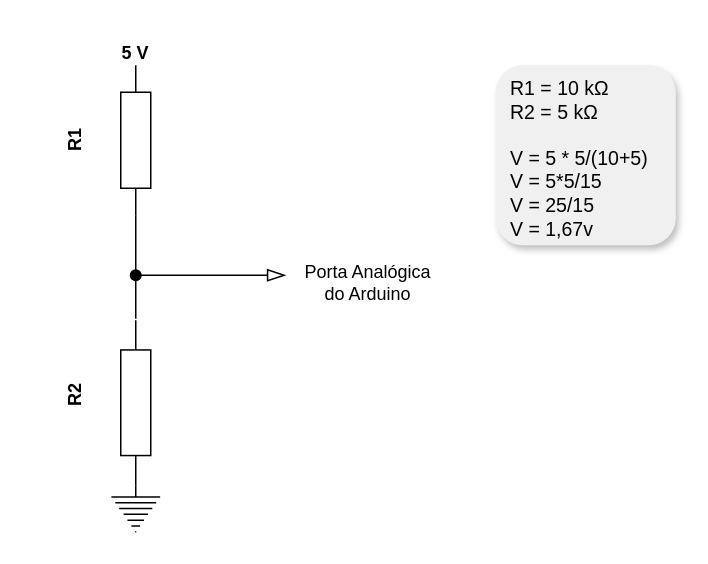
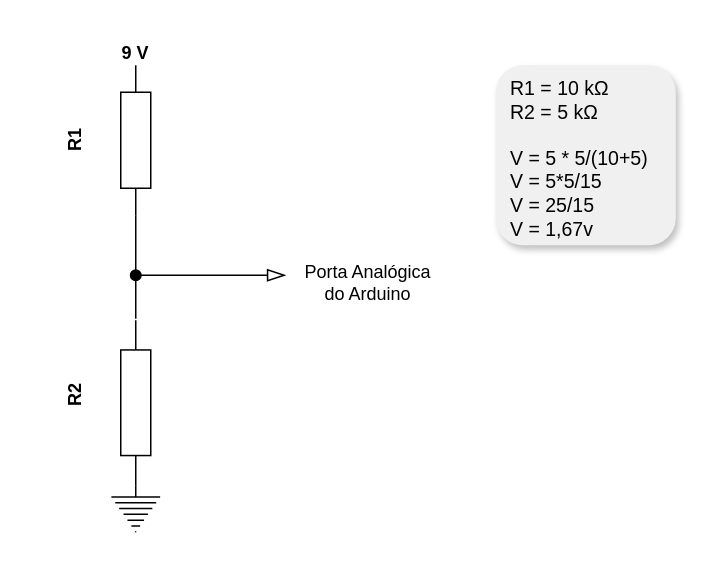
(136, 53) -> (136, 53)
